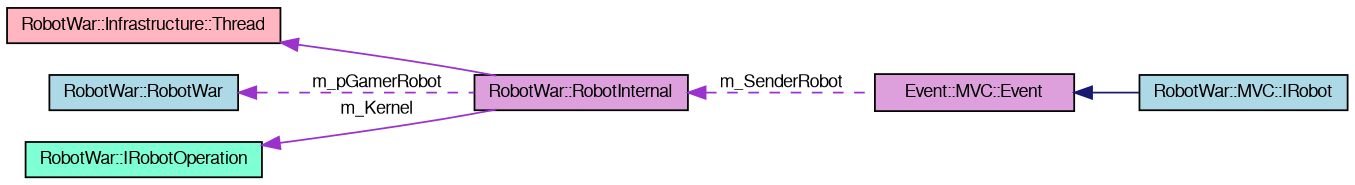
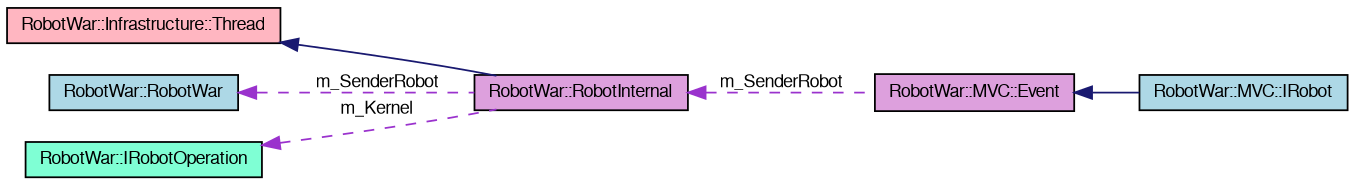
(397, 59) -> (397, 59)
(377, 83) -> (377, 83)
(975, 93) -> (975, 93)
(388, 128) -> (388, 128)
